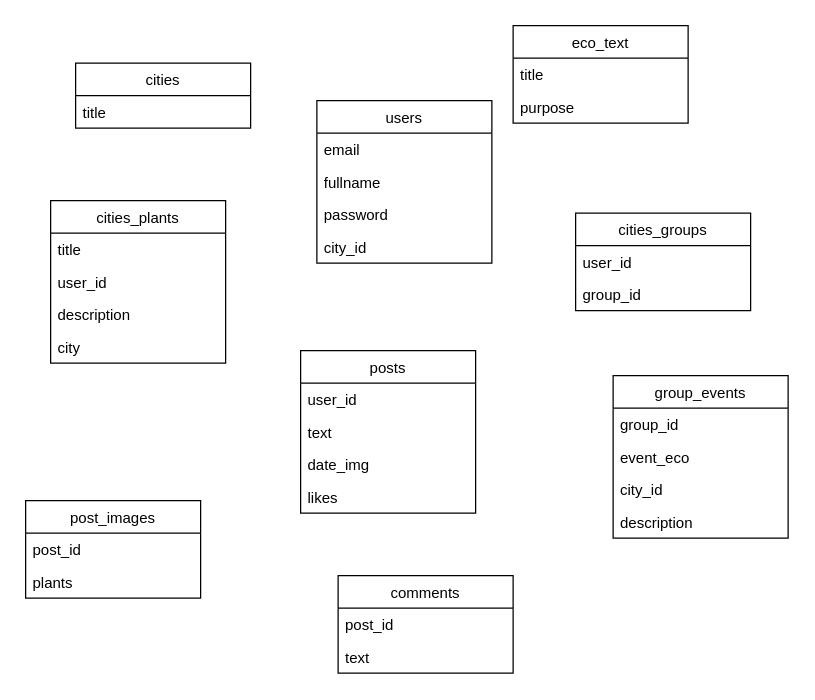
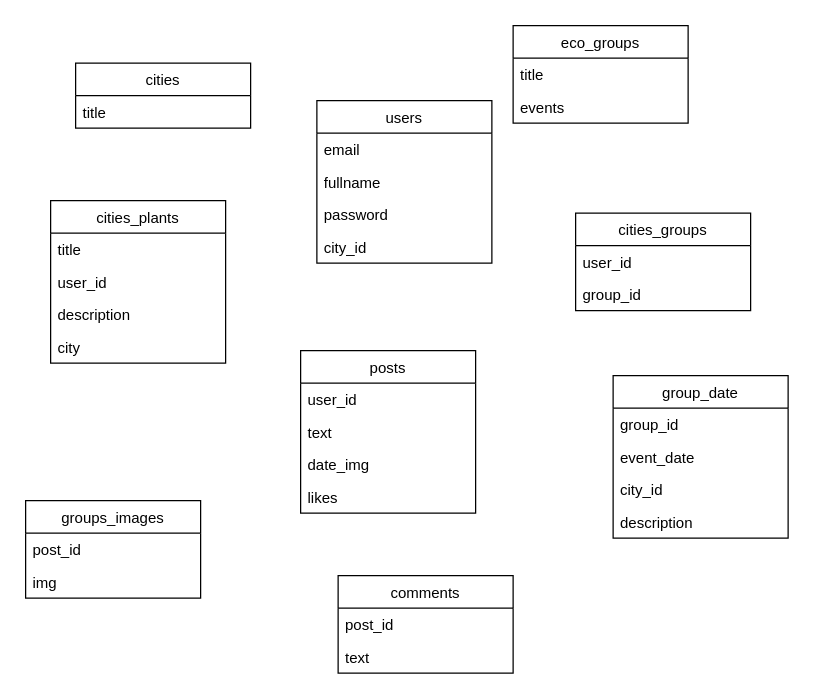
(600, 43) -> (600, 43)
(549, 108) -> (545, 108)
(700, 393) -> (700, 393)
(658, 458) -> (662, 458)
(113, 518) -> (113, 518)
(56, 583) -> (43, 583)
